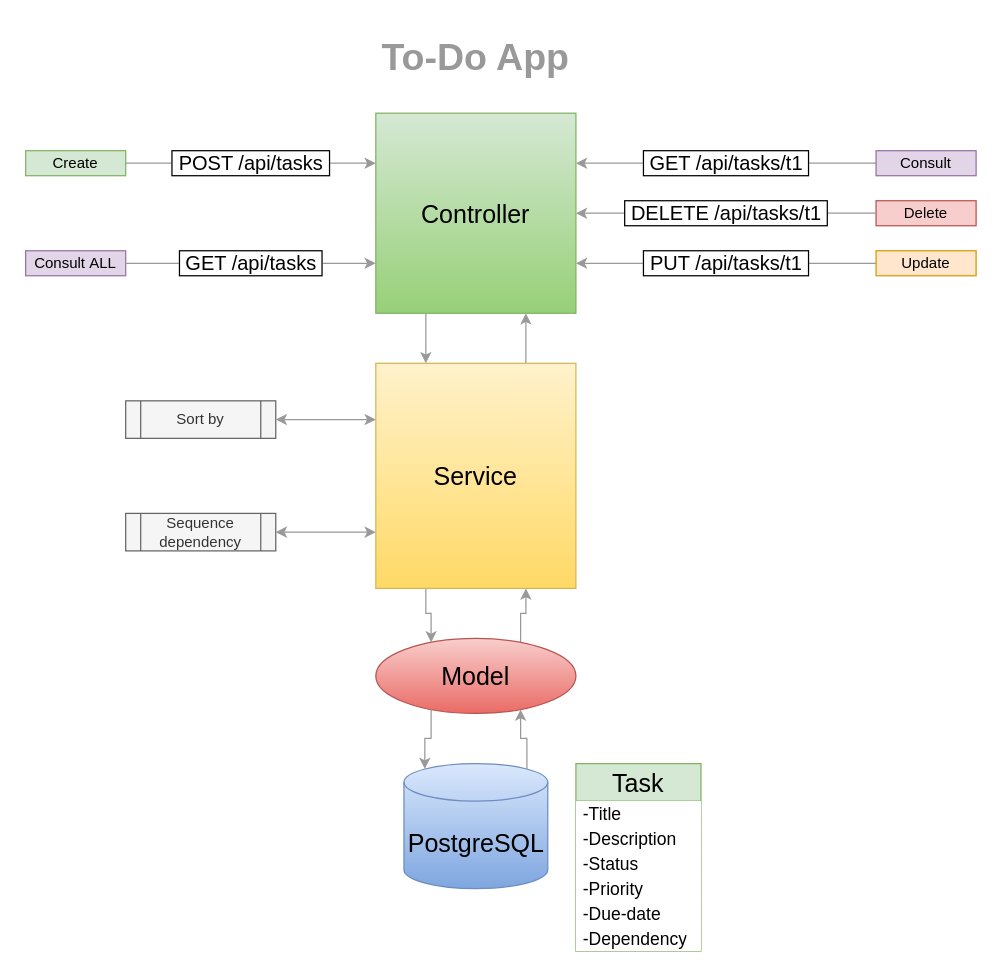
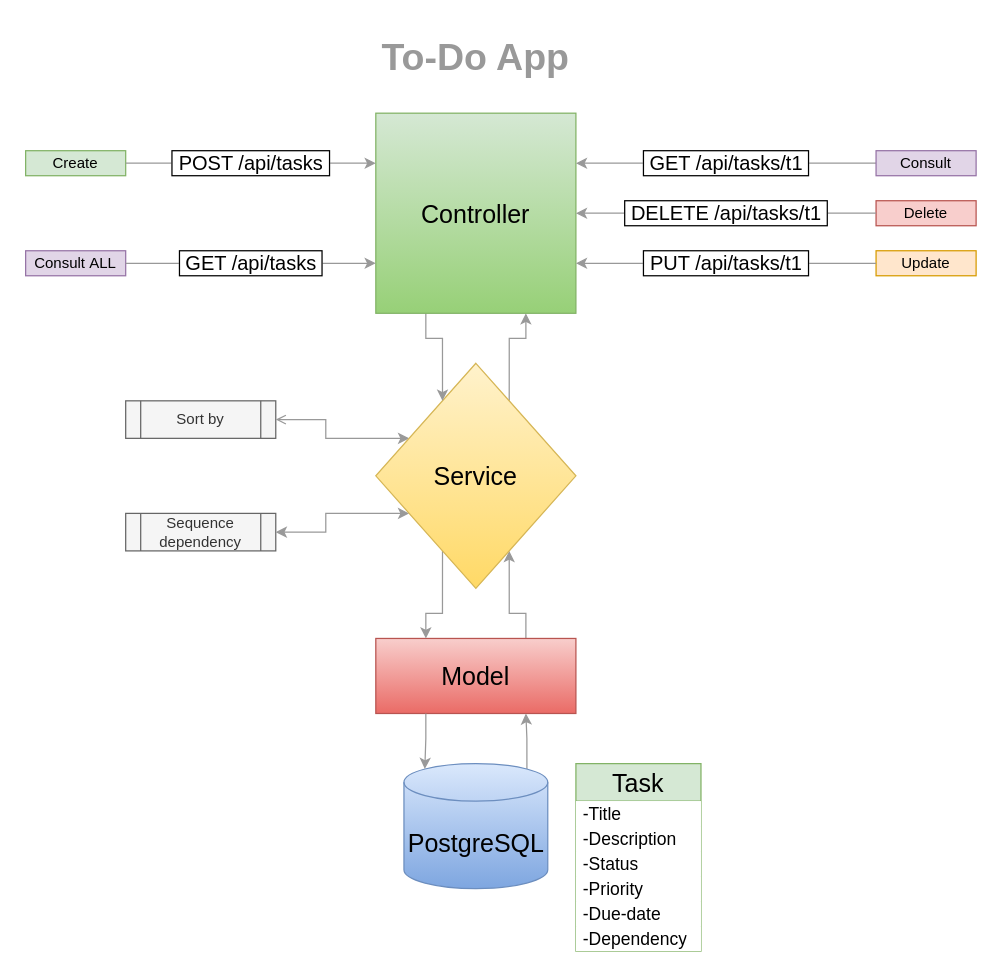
(285, 419) -> (283, 419)
(476, 476) -> (476, 476)
(476, 676) -> (476, 676)
